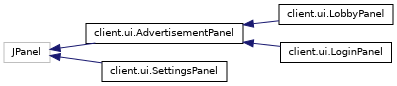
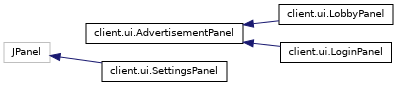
(78, 46) -> none
